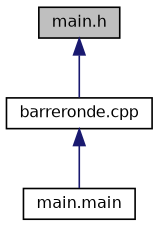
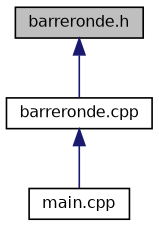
(79, 23) -> (79, 23)
(79, 204) -> (79, 204)
